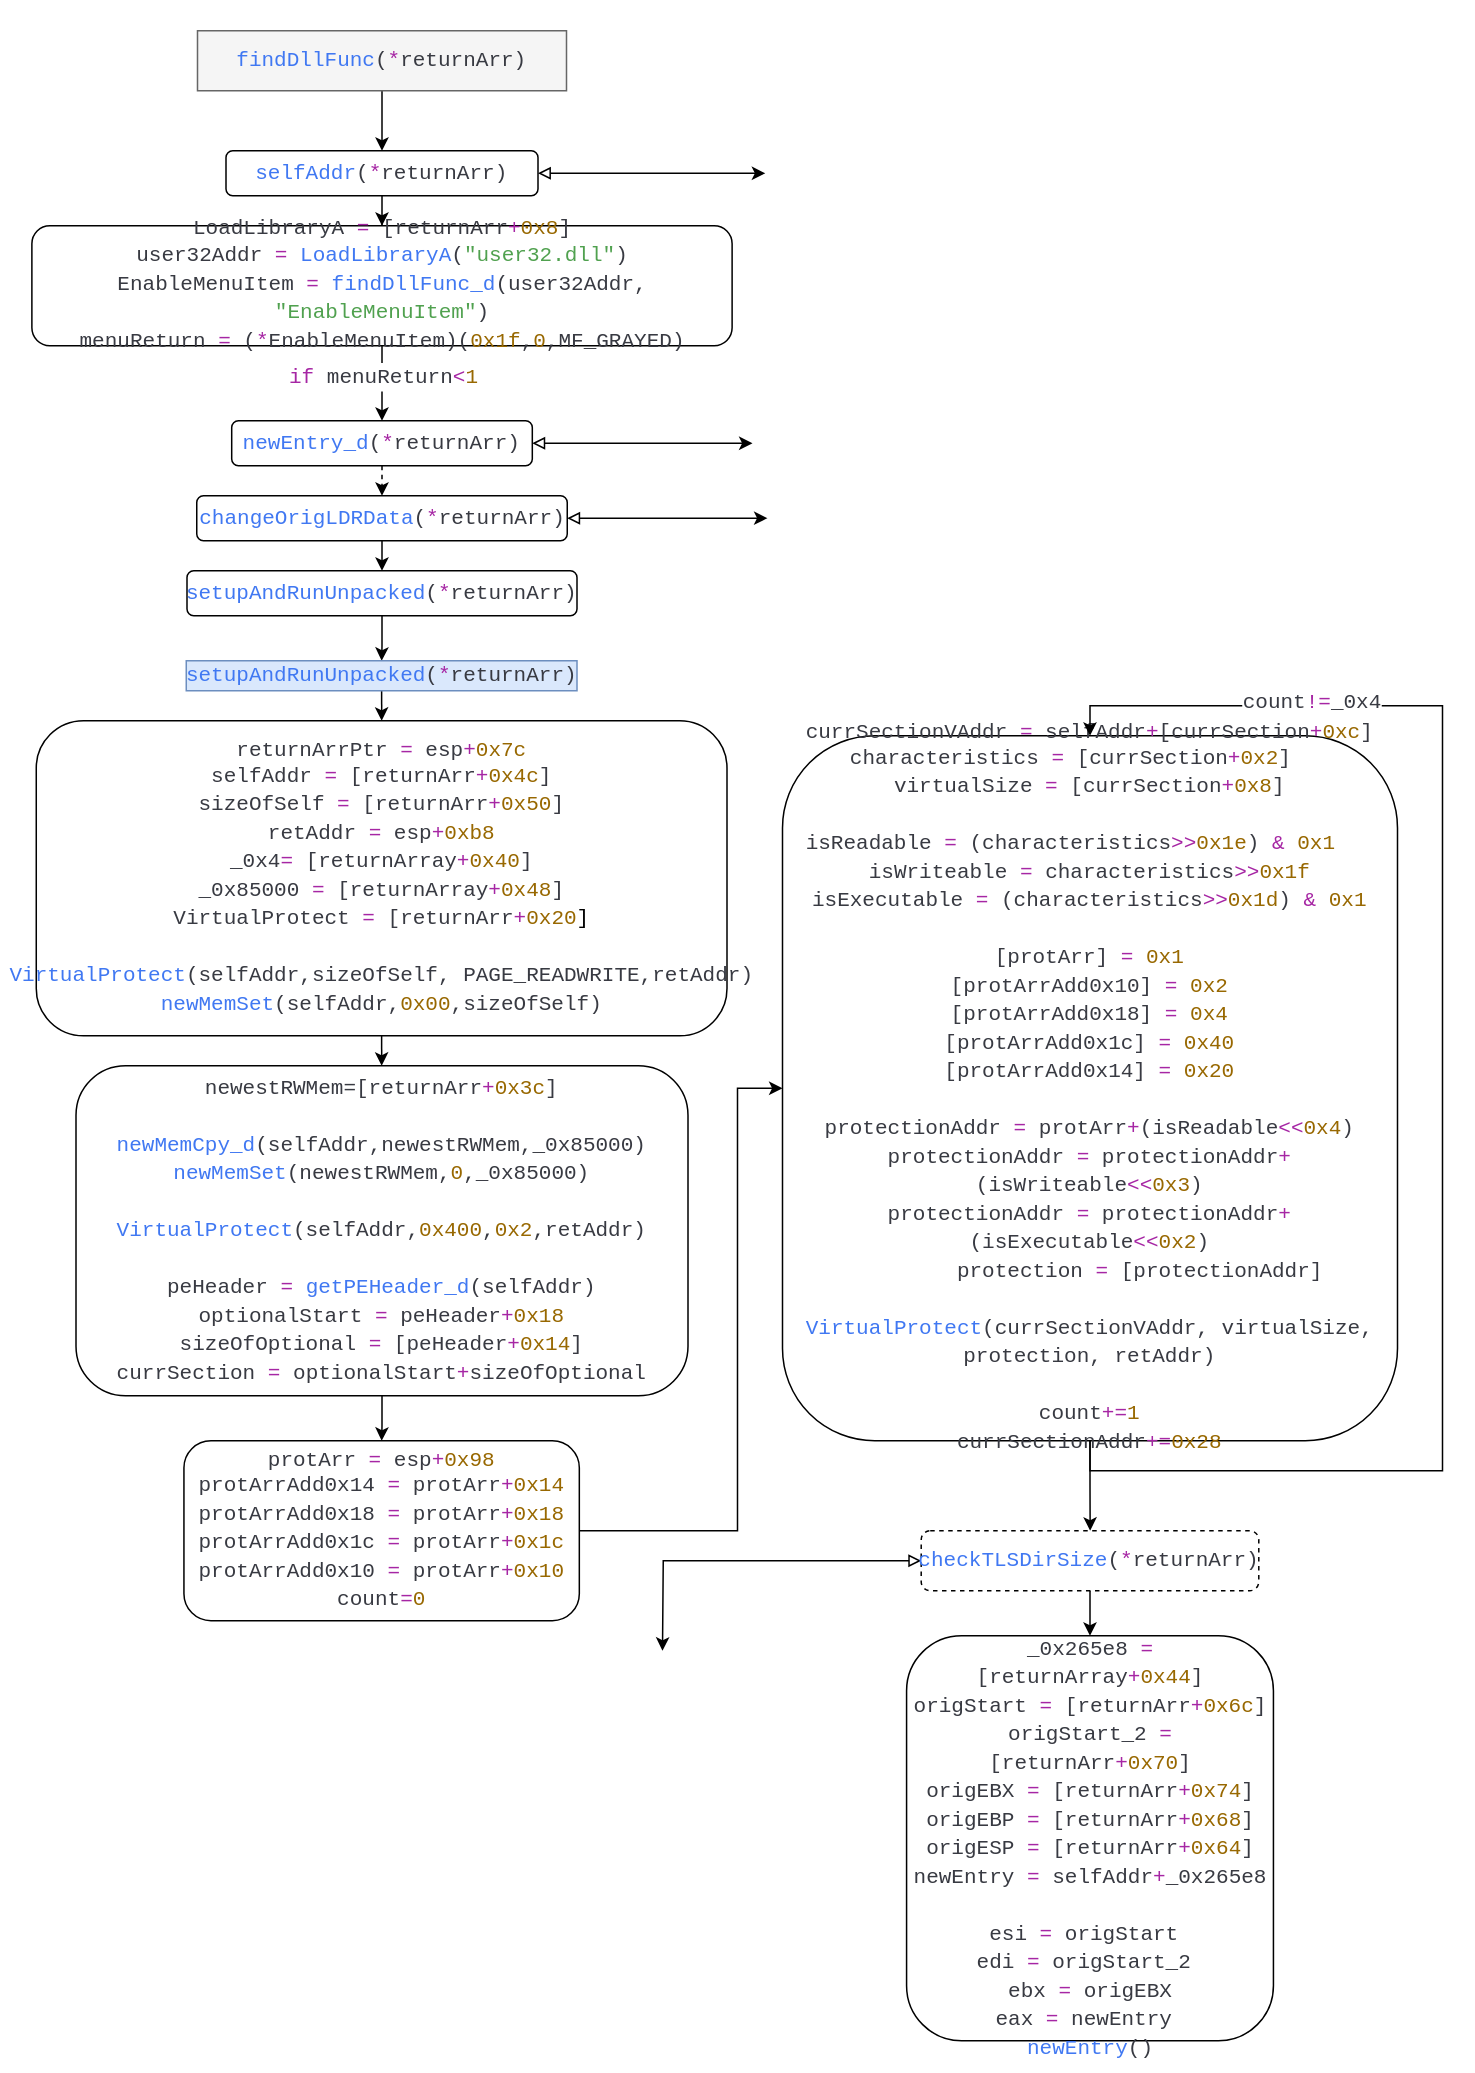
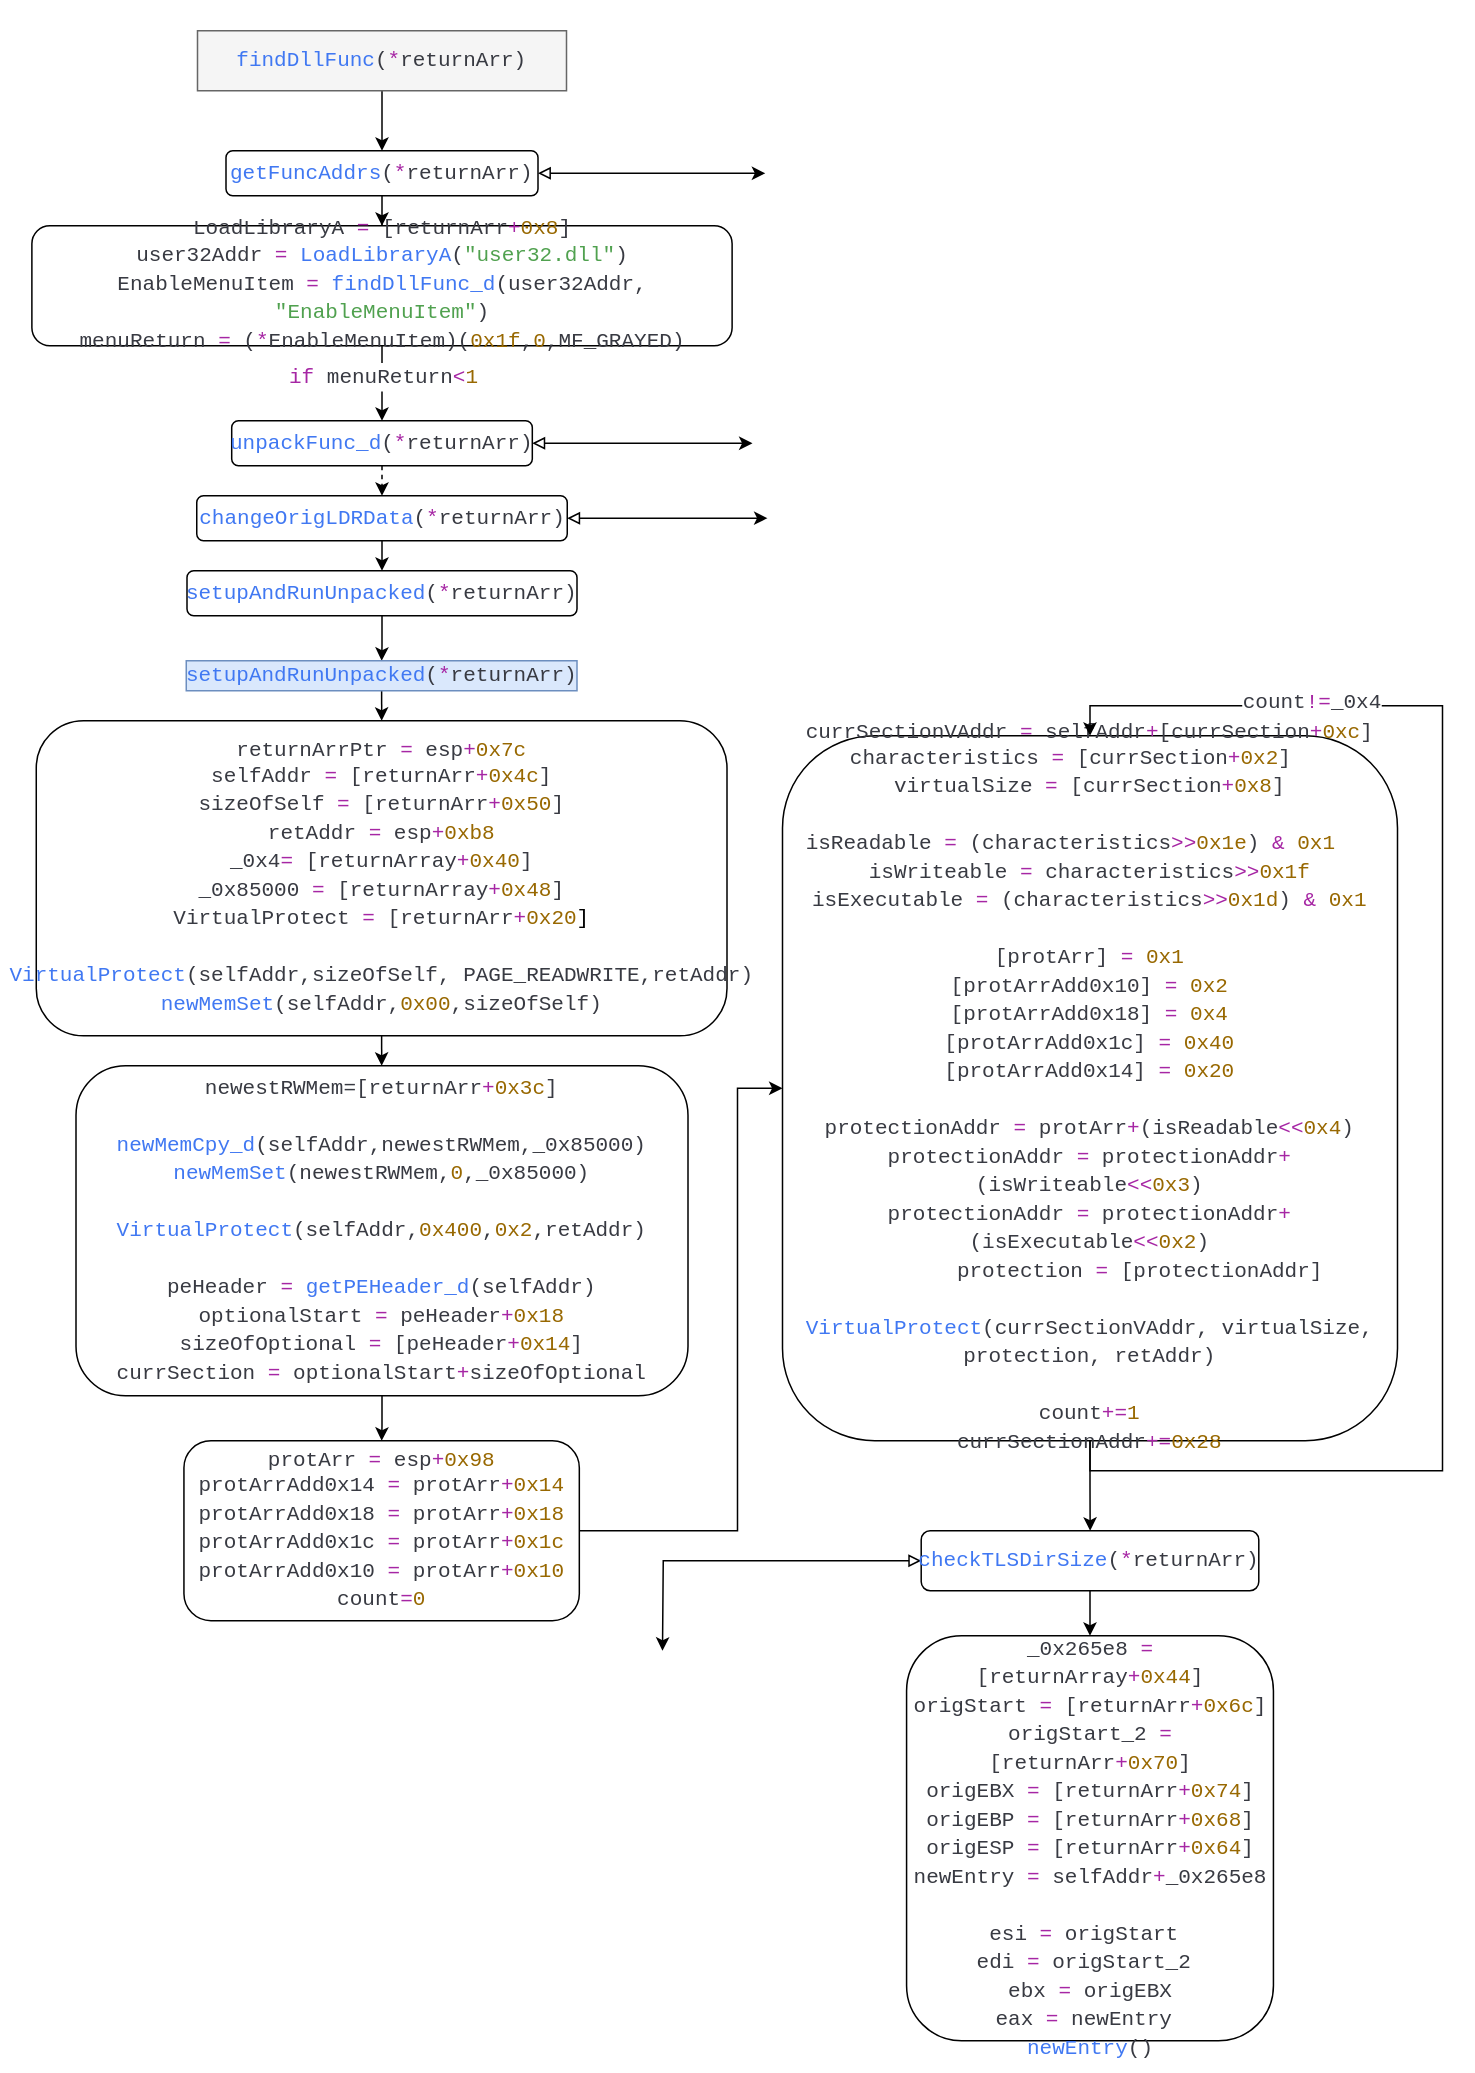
(382, 173) -> (382, 173)
(382, 443) -> (382, 443)
(1090, 1561) -> (1090, 1561)
